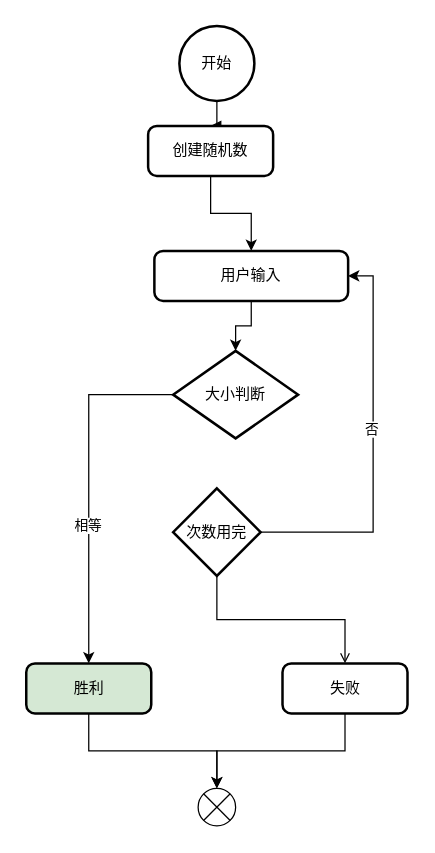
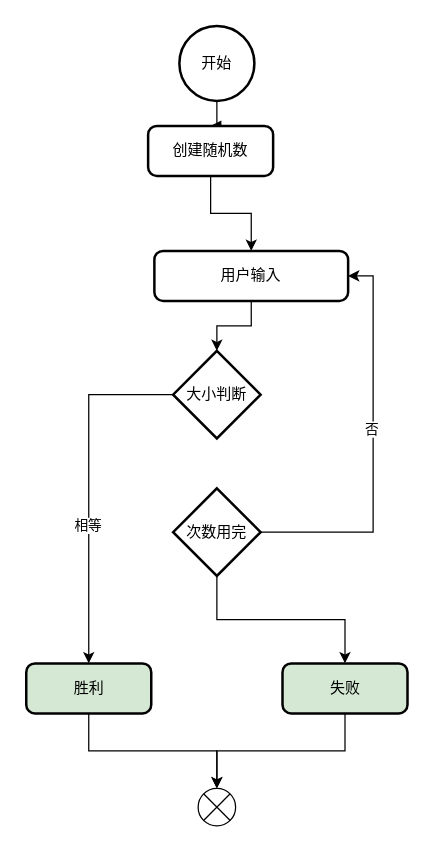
(236, 394) -> (217, 394)
(345, 655) -> (345, 653)
(345, 688) -> (345, 688)
